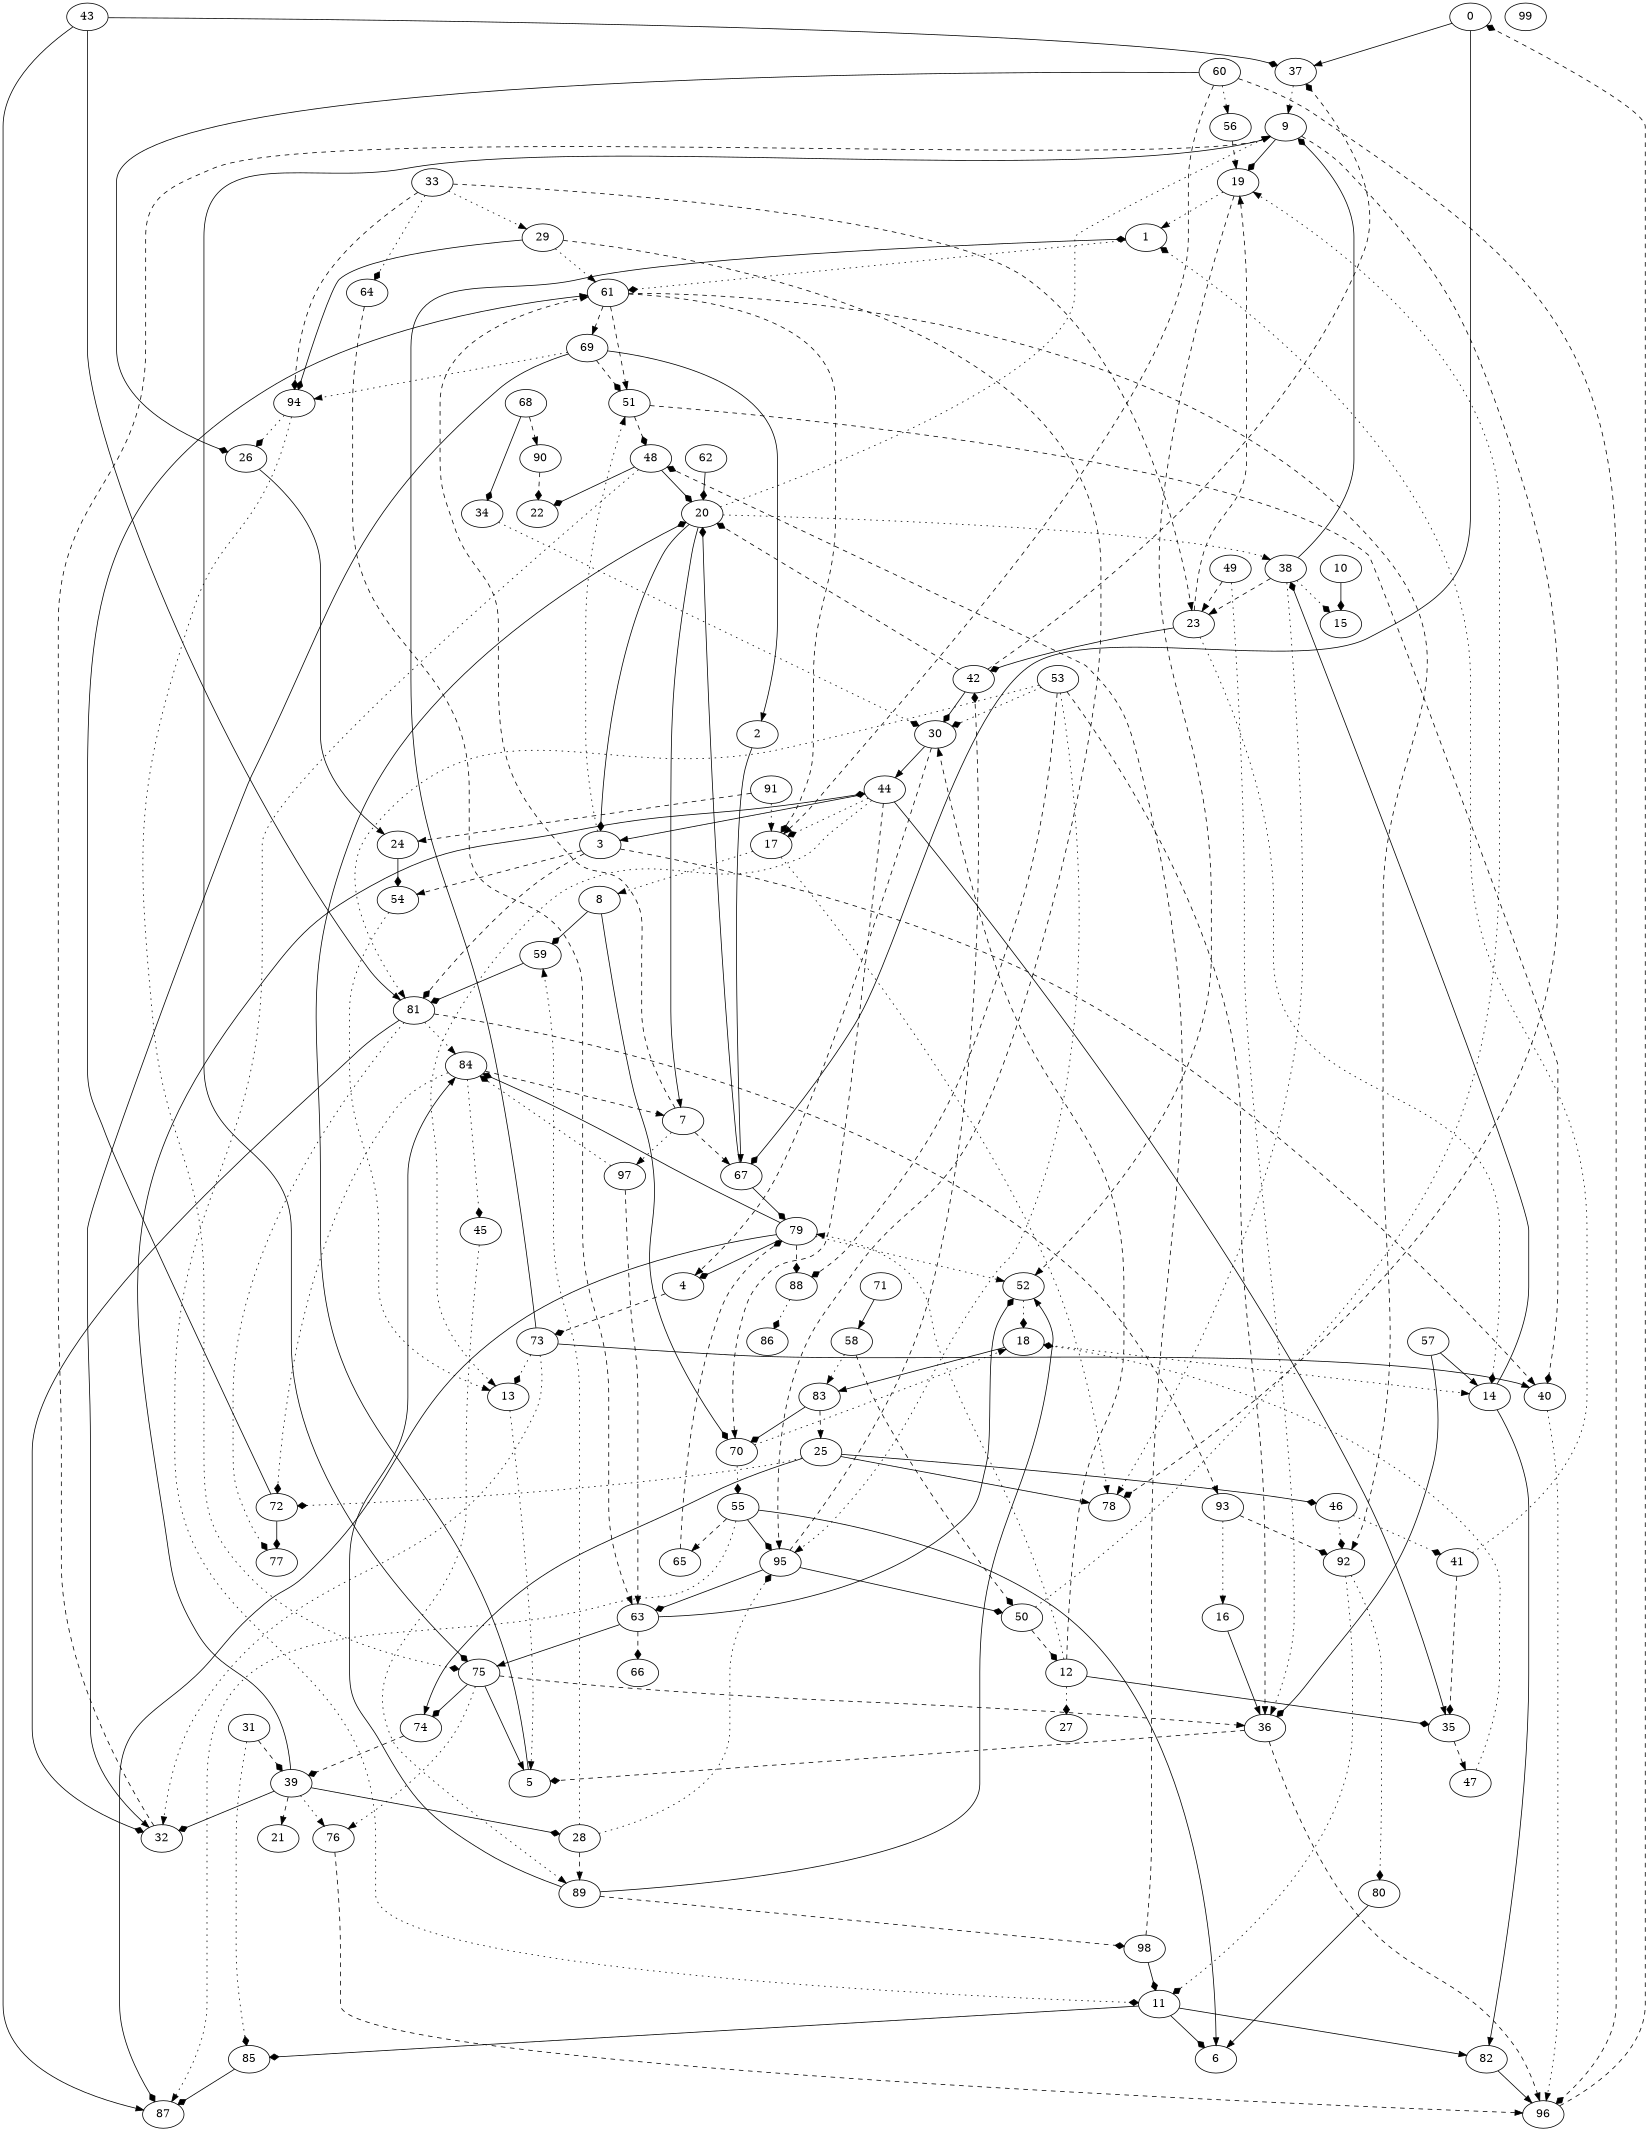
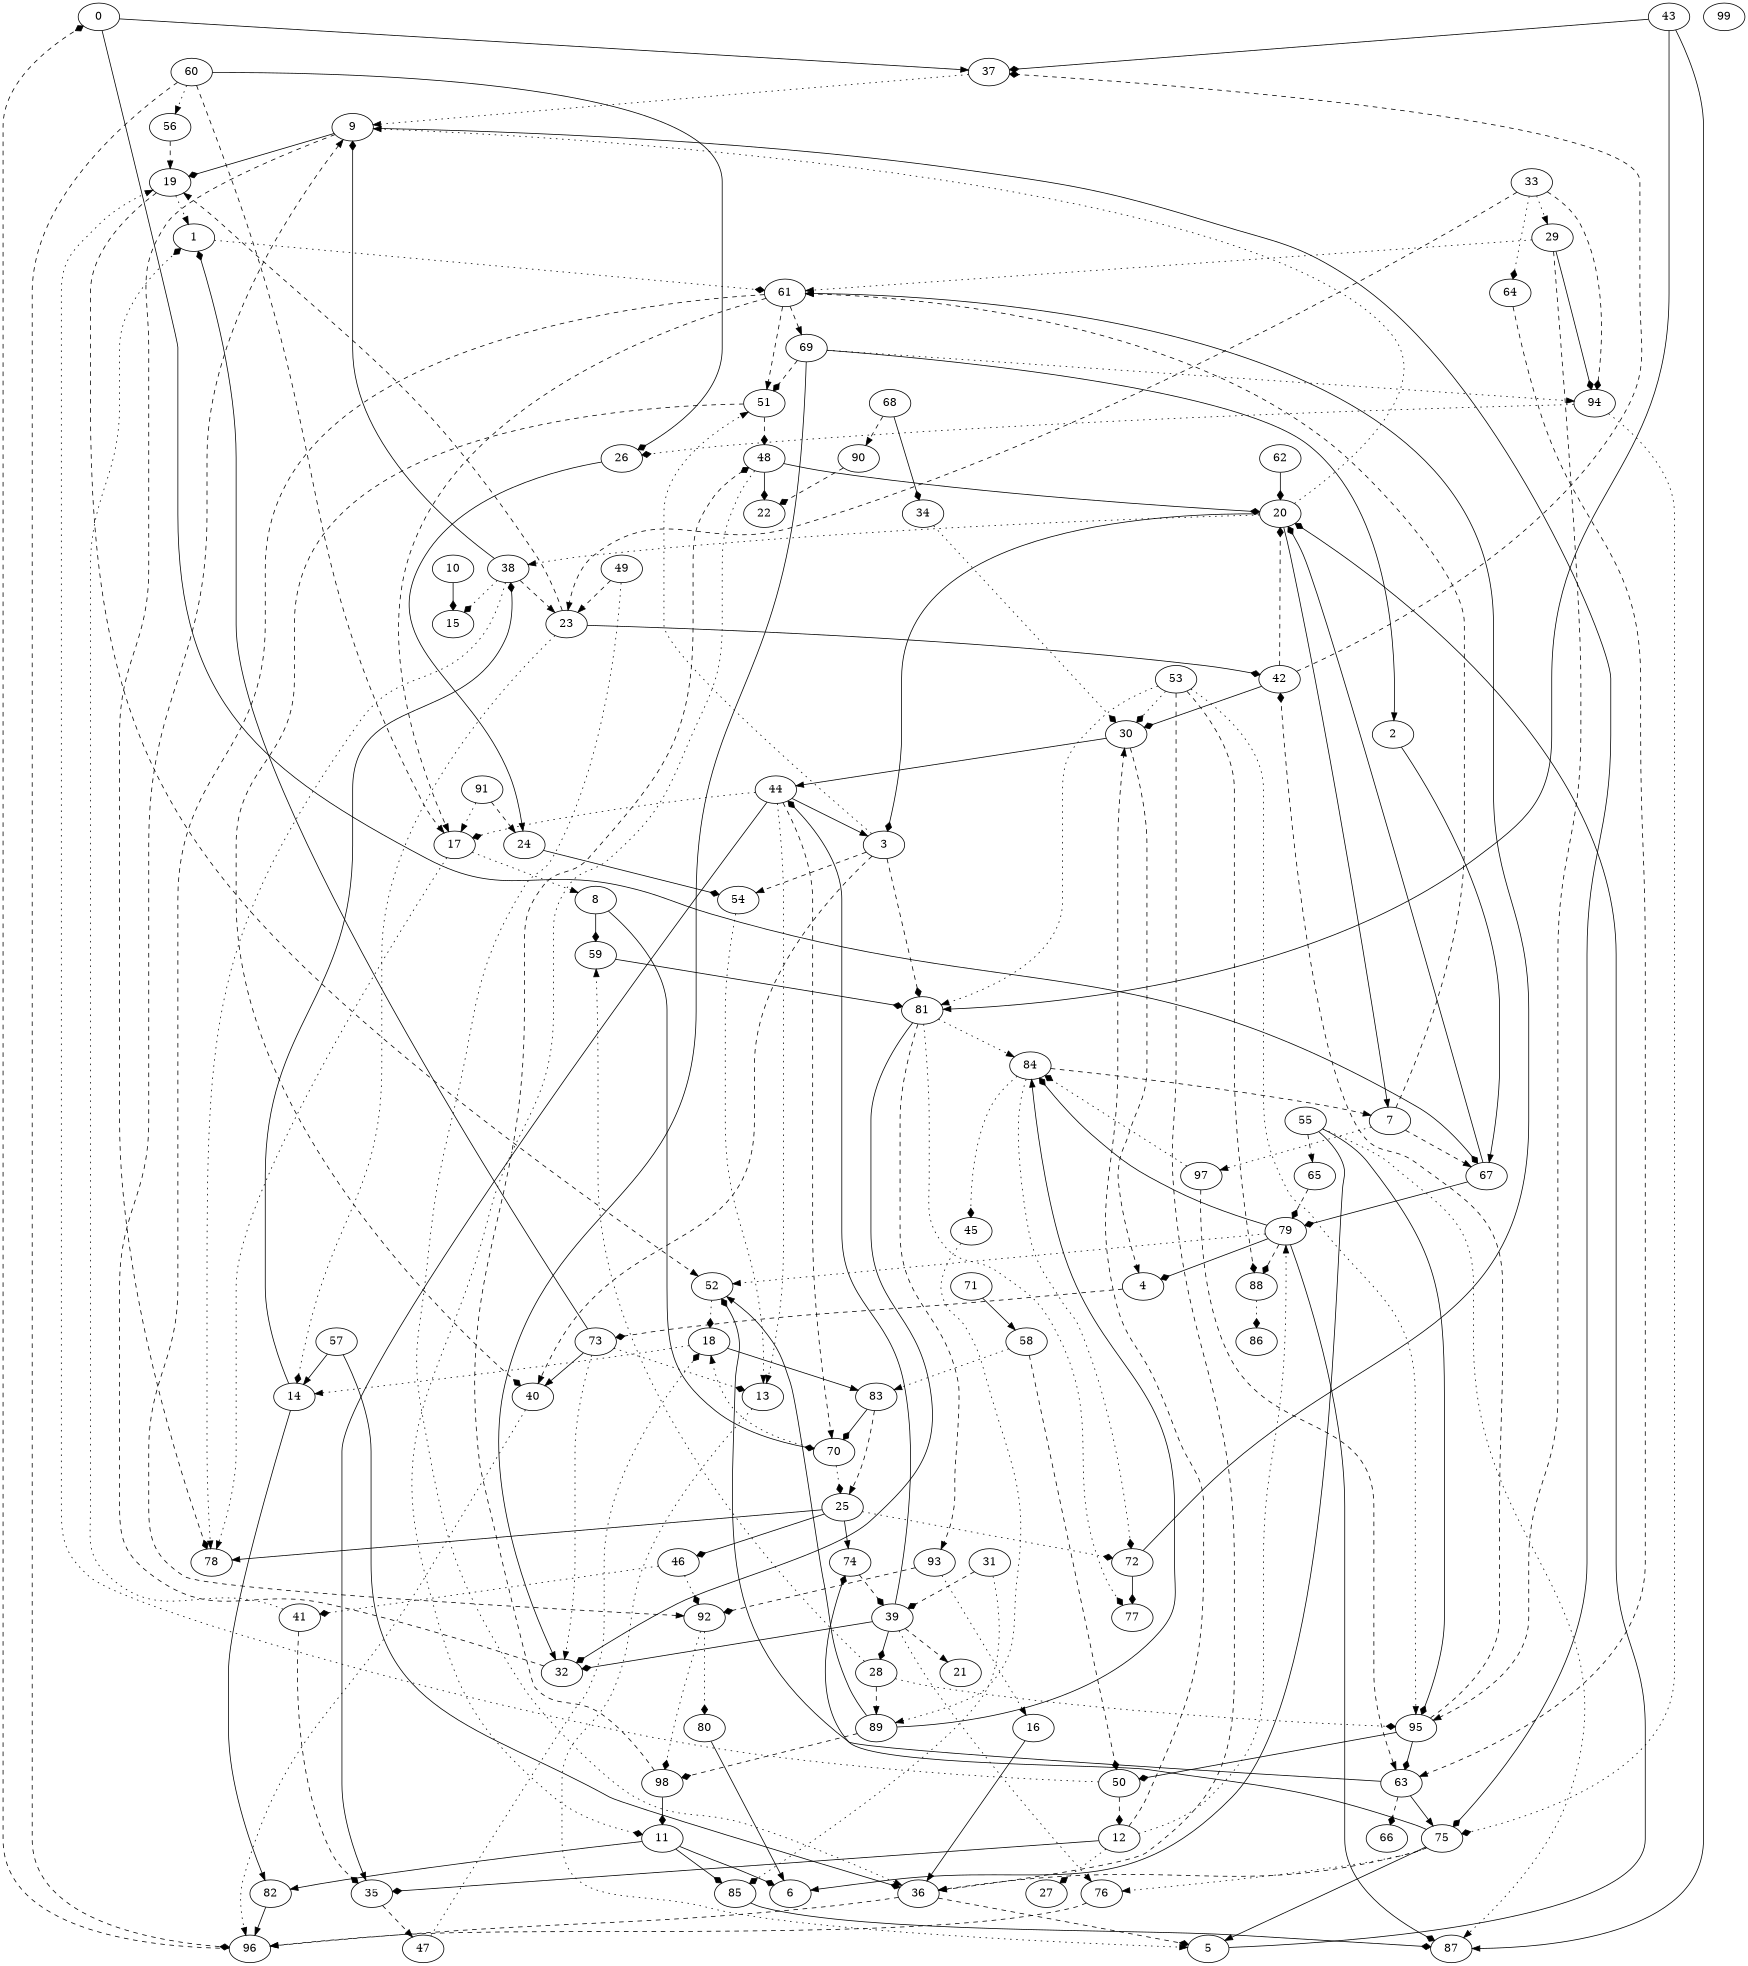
(836, 490) -> (453, 478)
(737, 1475) -> (838, 1475)
(1334, 1811) -> (682, 1695)
